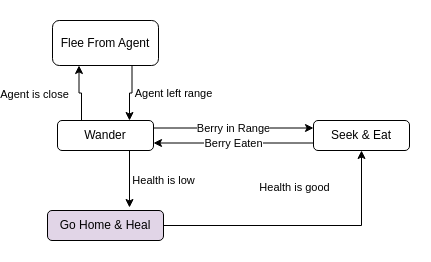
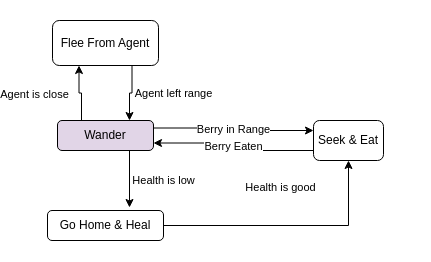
(106, 136) -> (106, 136)
(362, 136) -> (349, 141)
(106, 226) -> (106, 226)
